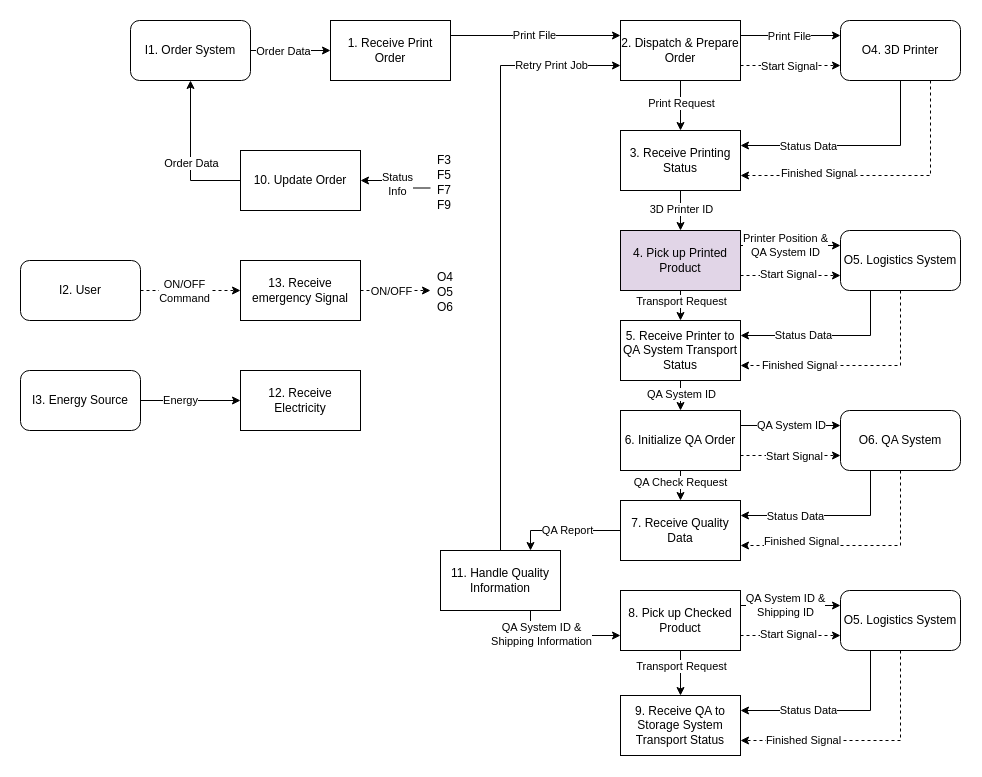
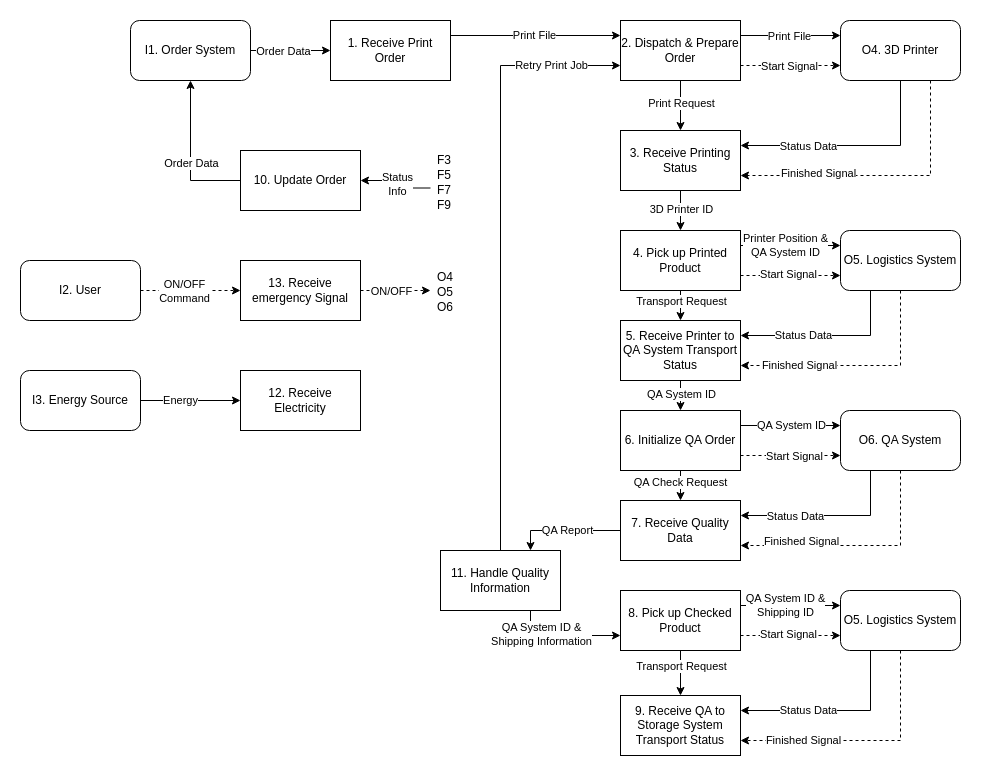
(681, 261) -> (681, 261)
